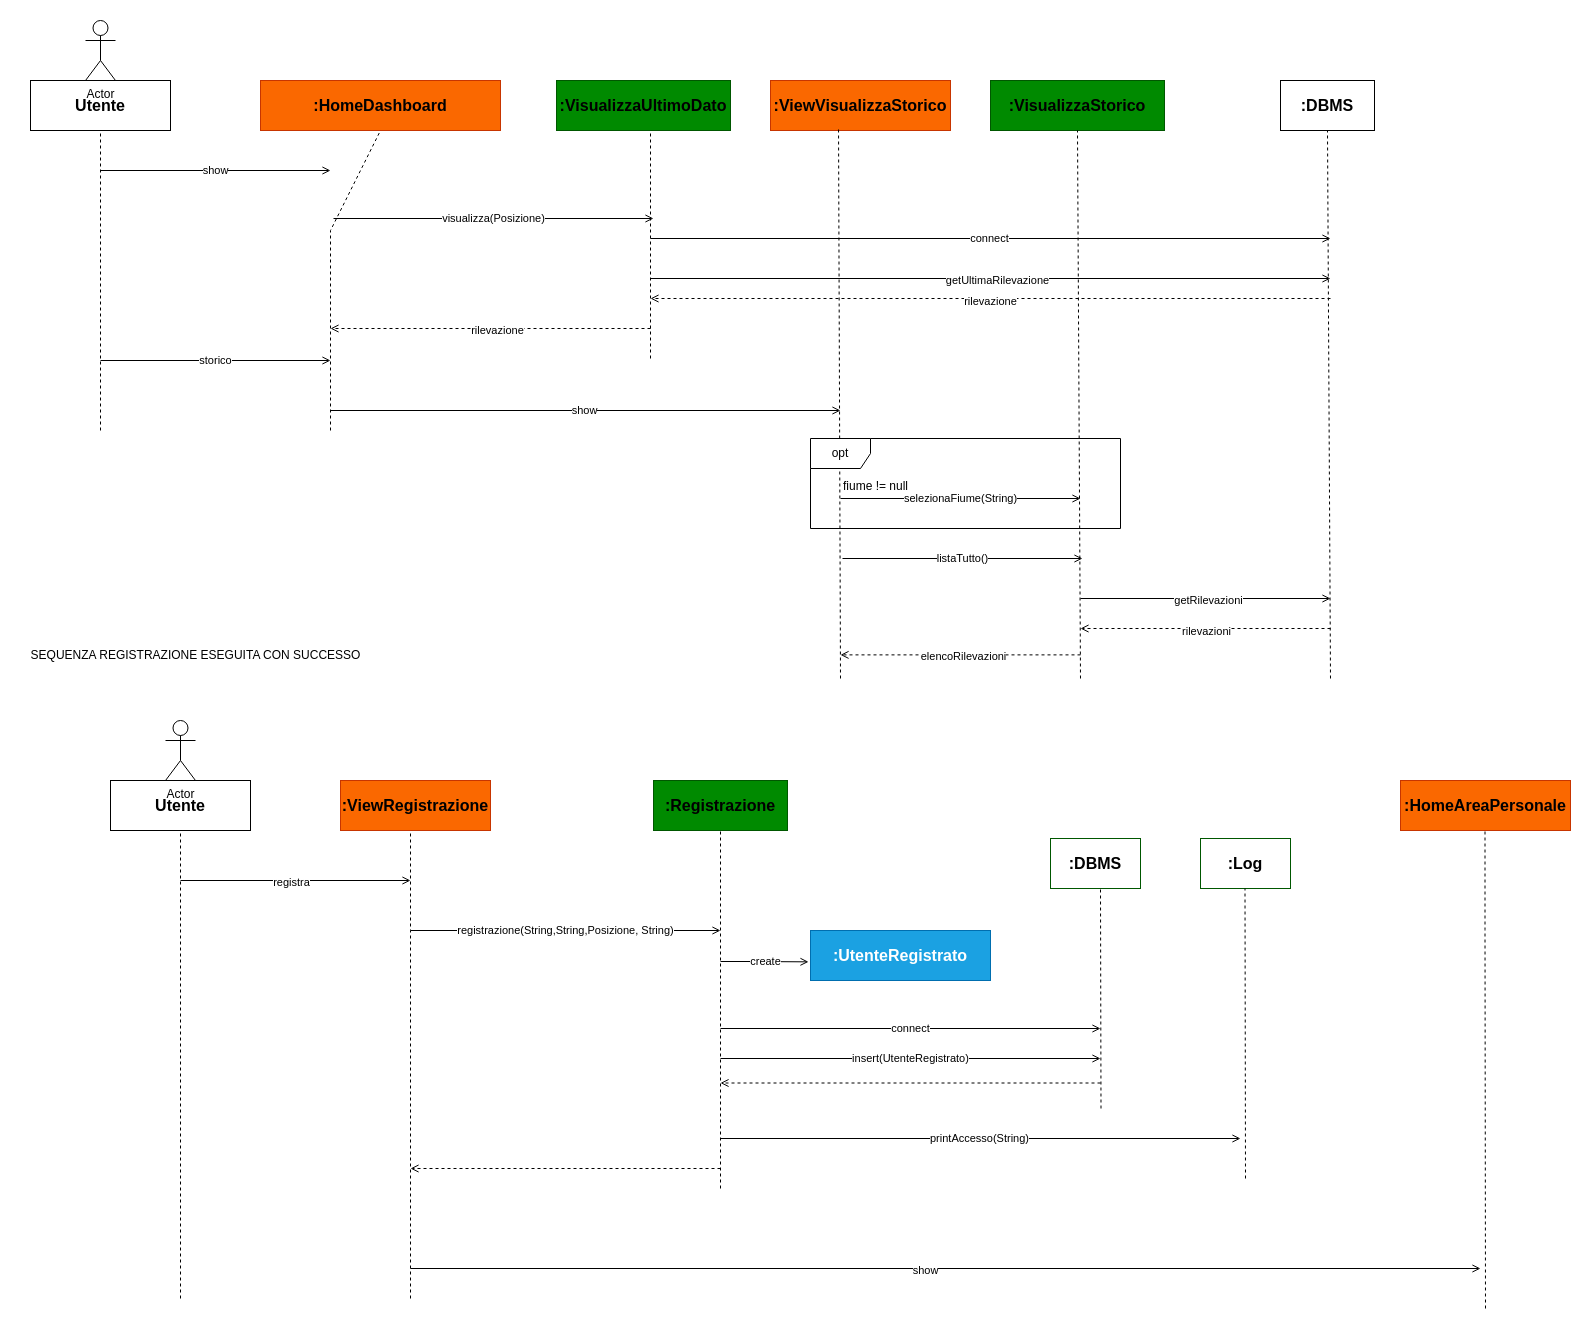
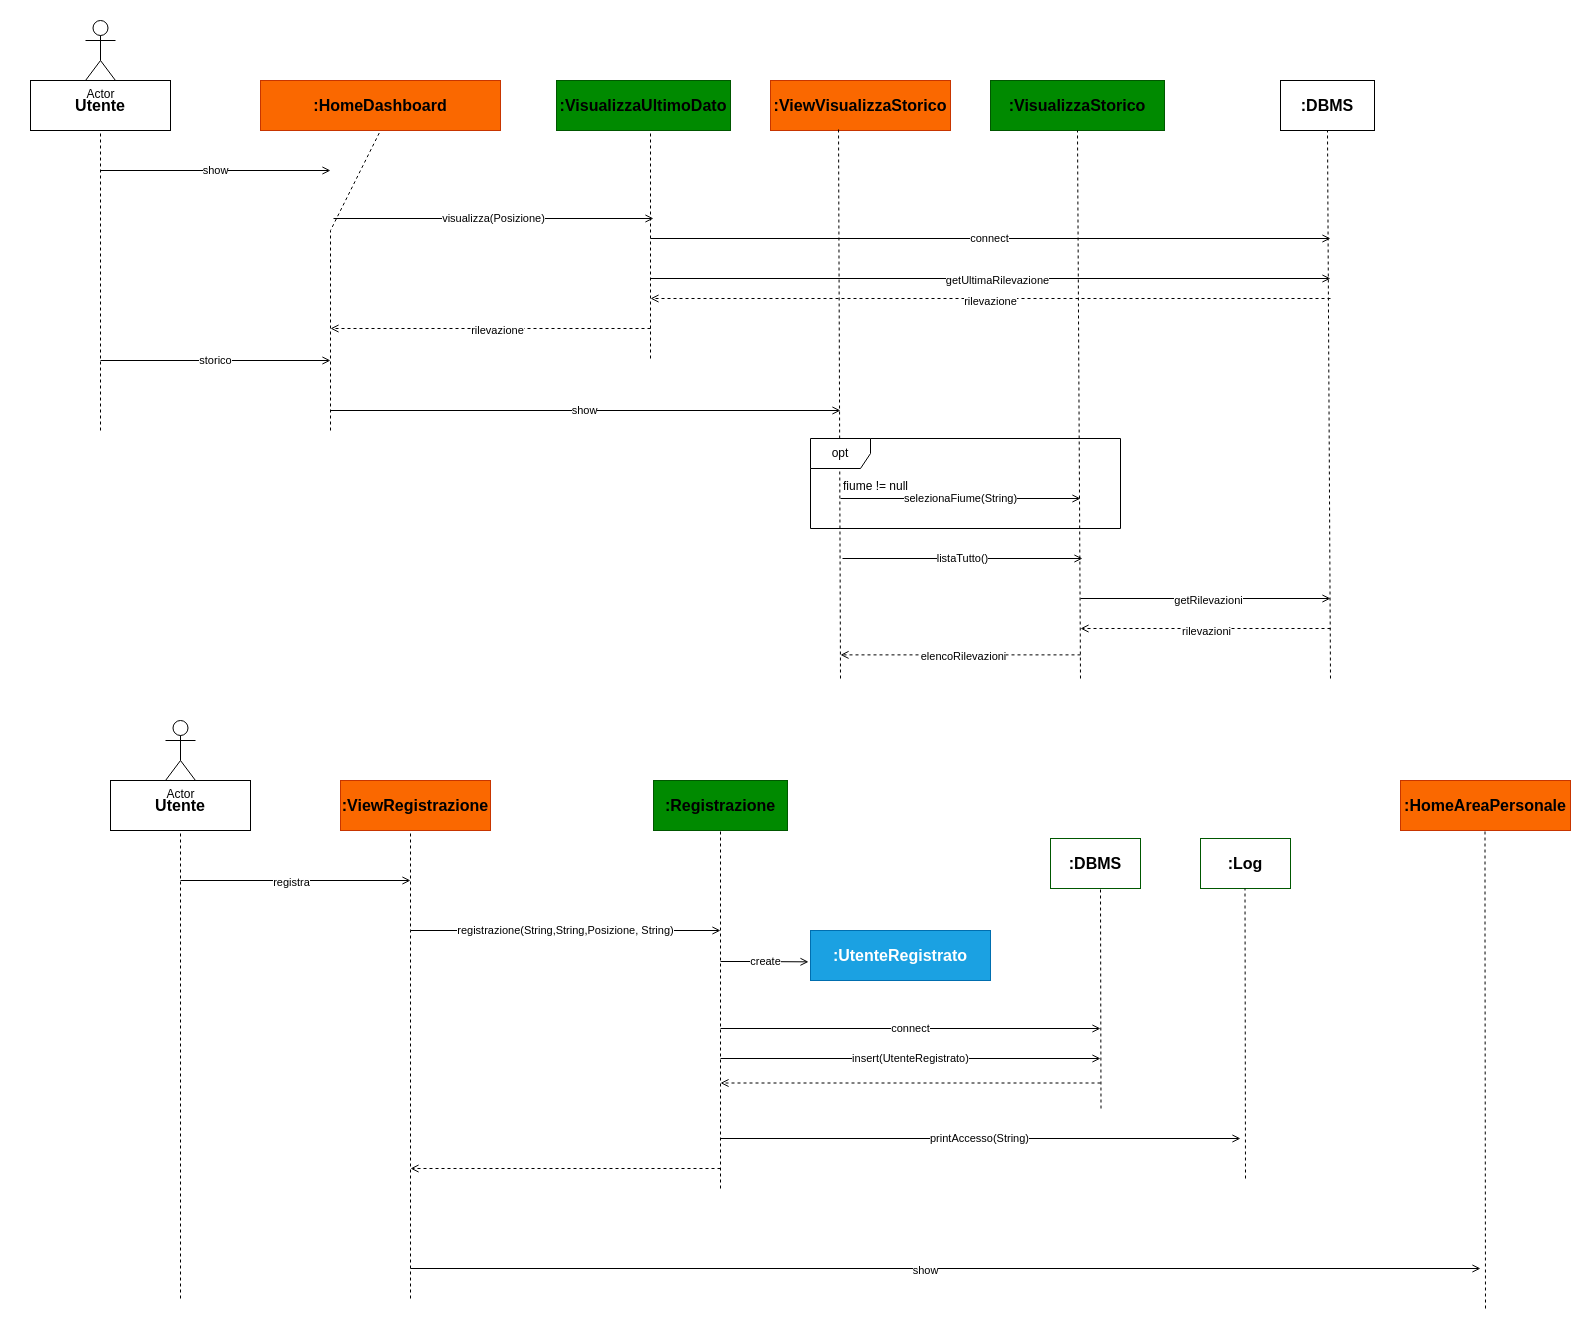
(196, 656) -> none
